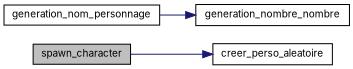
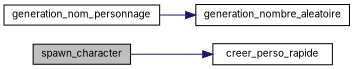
(273, 15) -> (273, 15)
(273, 54) -> (273, 54)
